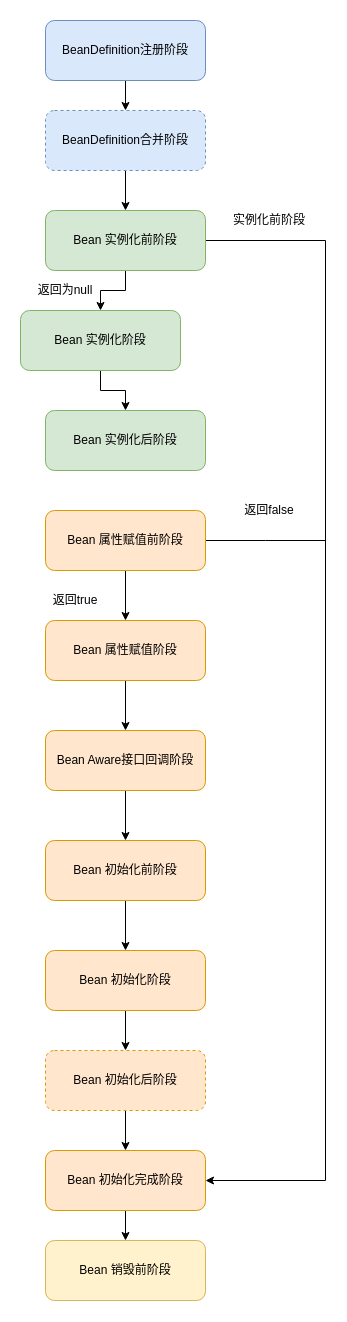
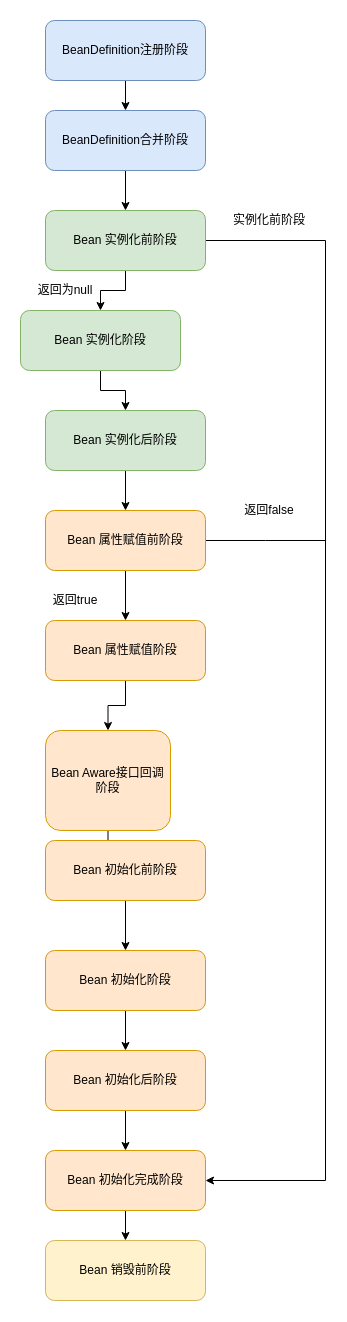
(126, 141) -> (126, 141)
none -> (126, 487)
(126, 761) -> (108, 781)
(126, 1081) -> (126, 1081)
